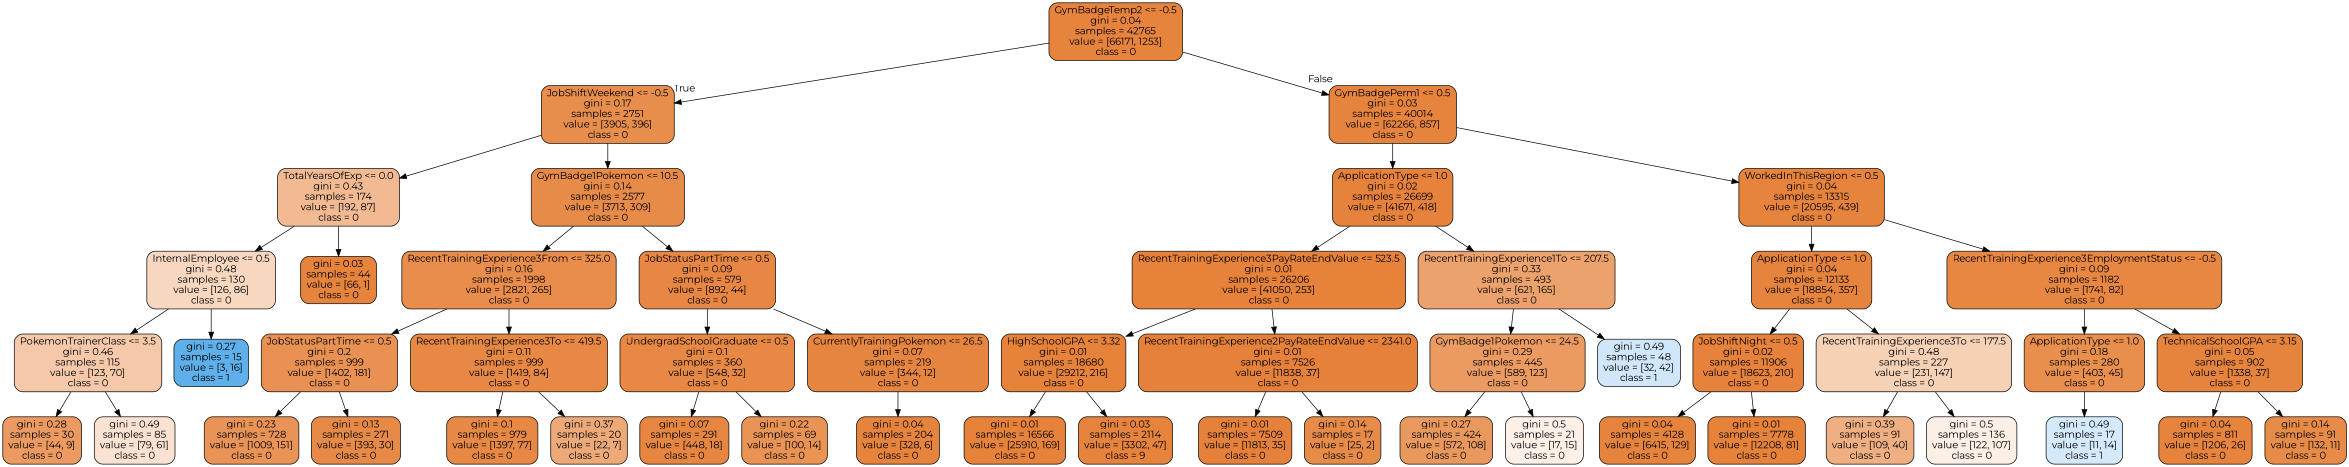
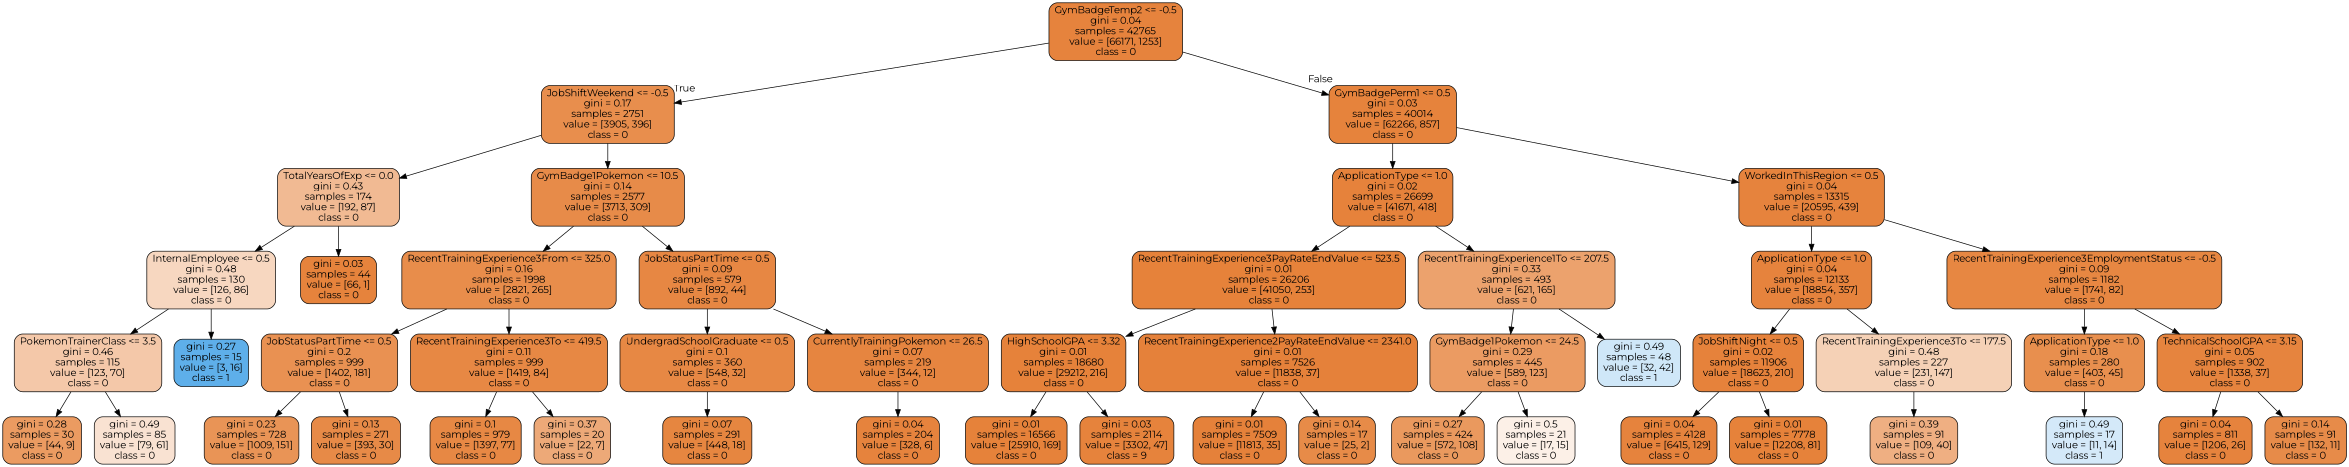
(785, 440) -> none
(1972, 440) -> none
